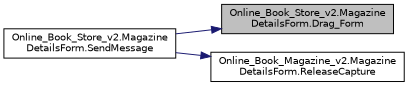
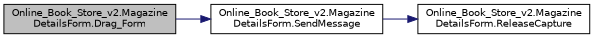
(194, 32) -> (188, 19)
(308, 67) -> (504, 19)
